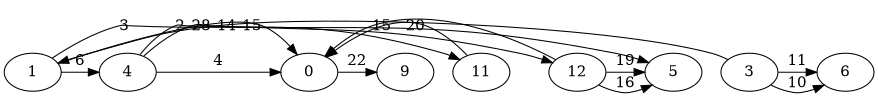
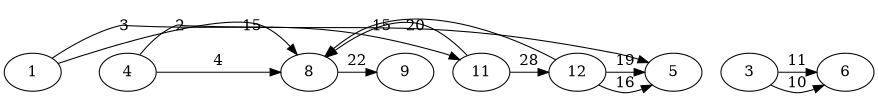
(331, 21) -> none
(411, 35) -> (524, 72)
(75, 72) -> none
(309, 72) -> (309, 72)
